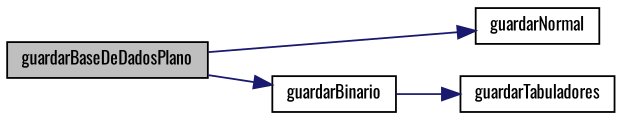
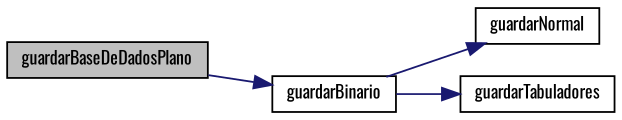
(333, 42) -> (427, 63)
